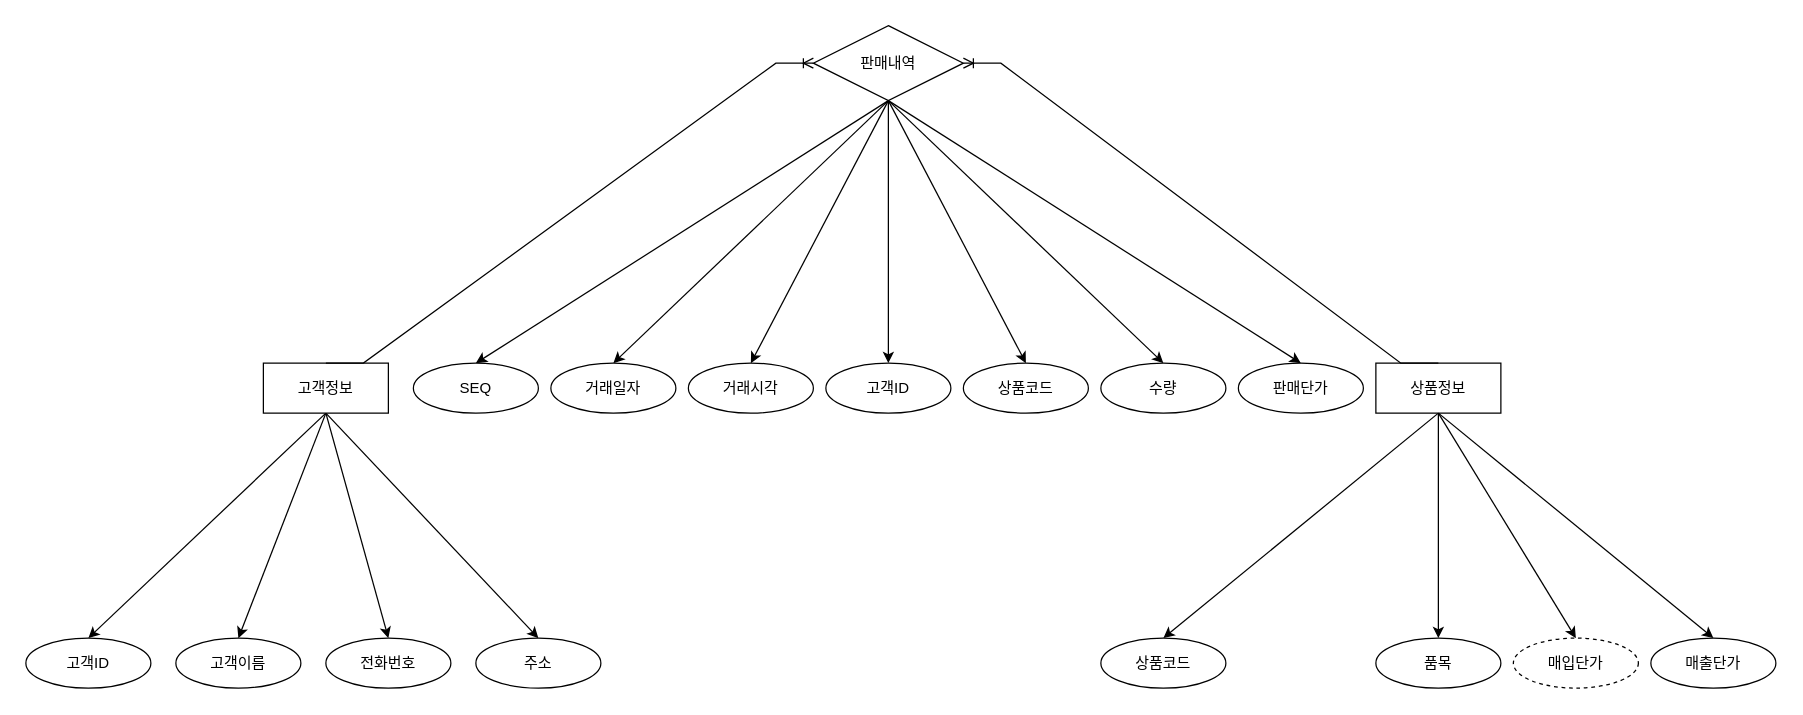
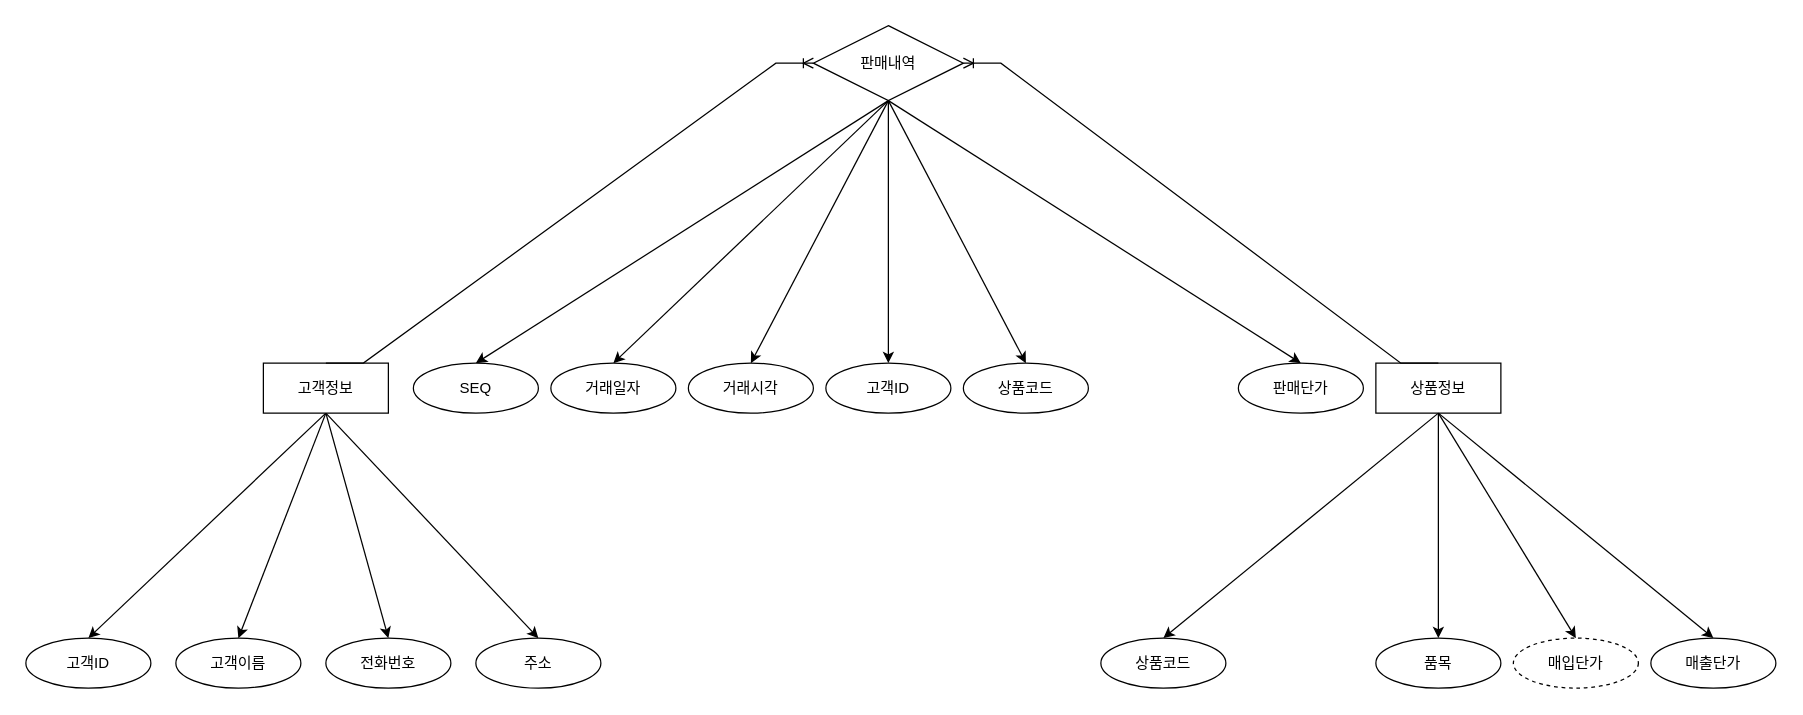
(1026, 233) -> none
(1163, 388) -> none
